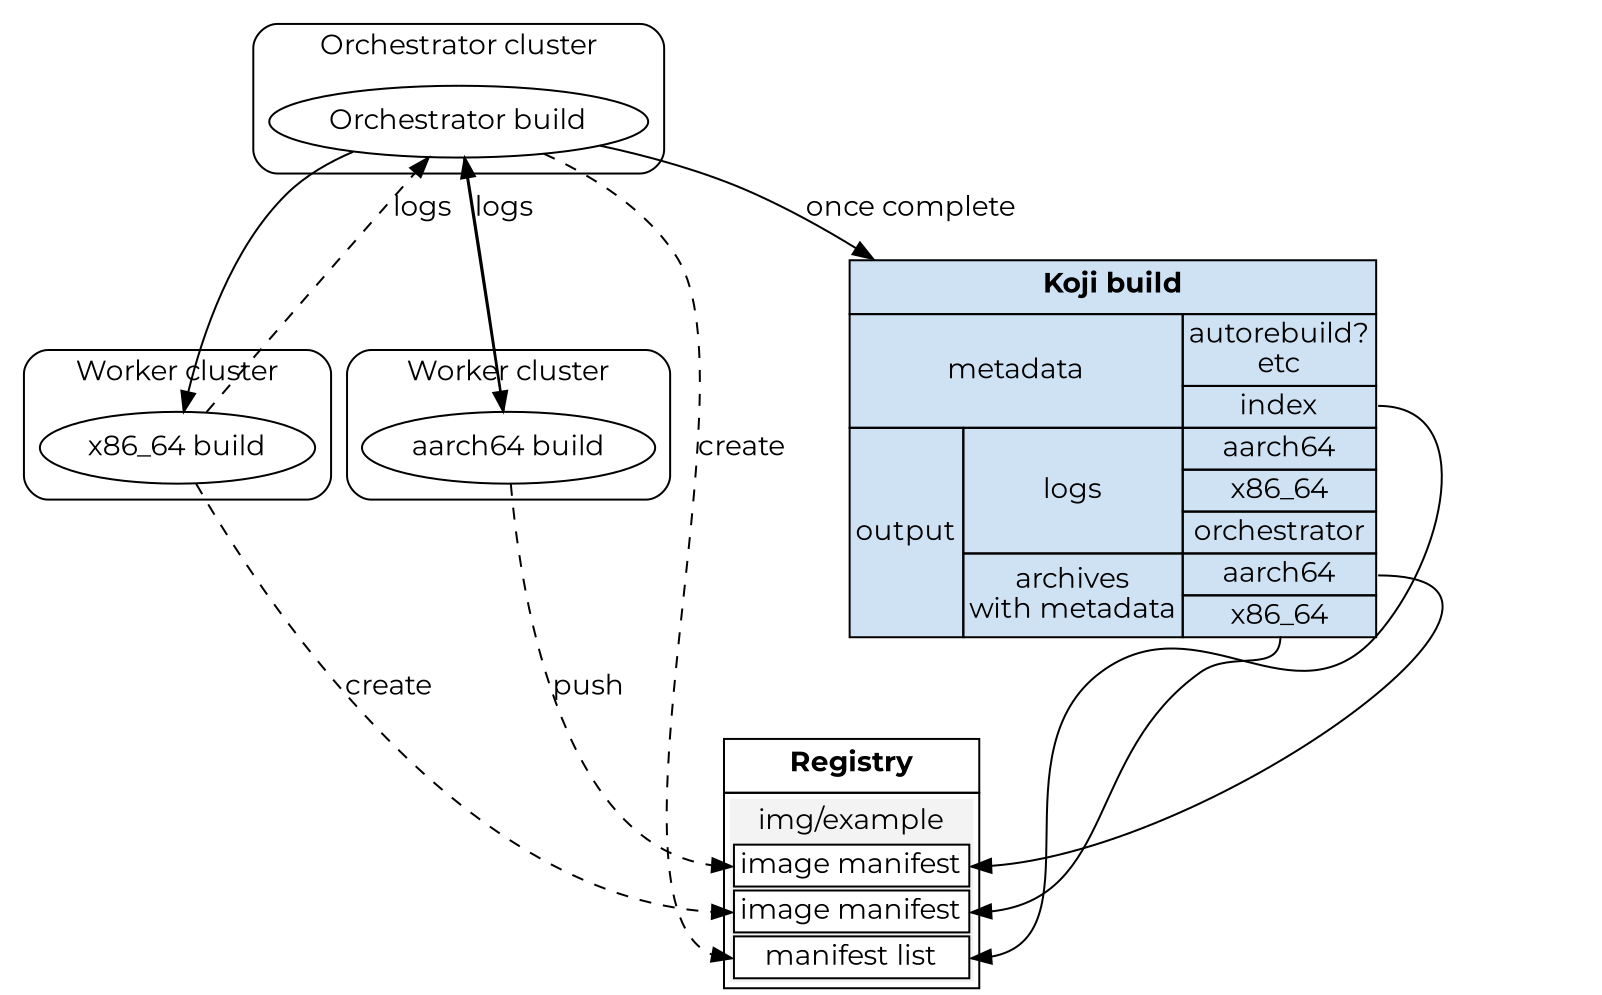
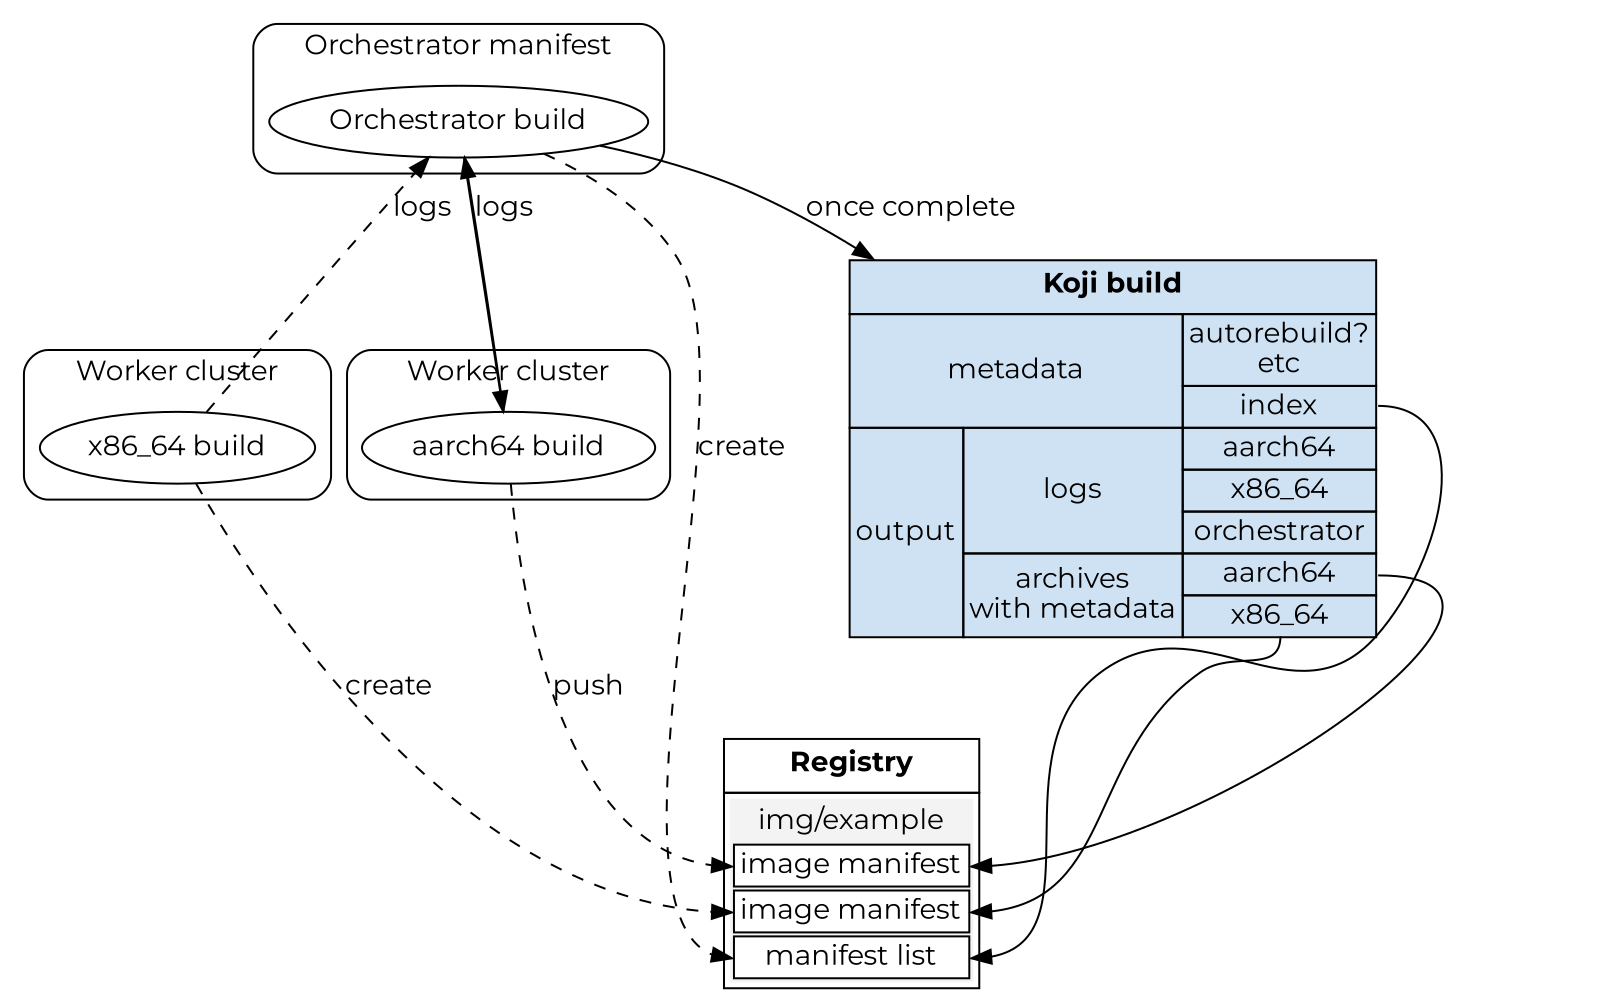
(459, 47) -> (459, 47)
(243, 251) -> none
